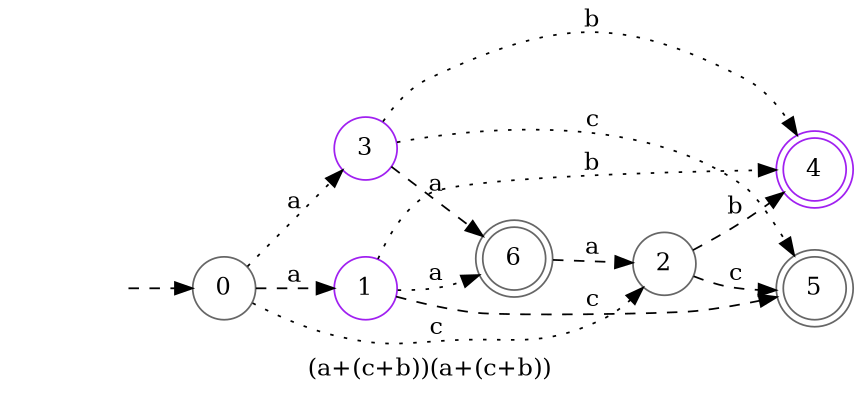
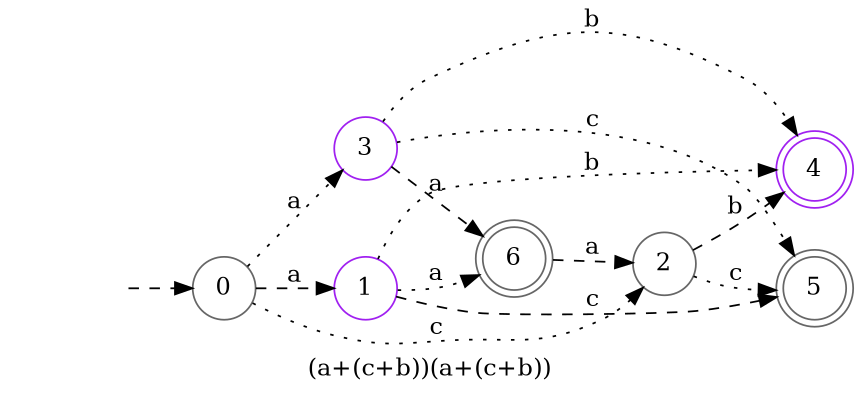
(725, 286) -> (725, 286)
